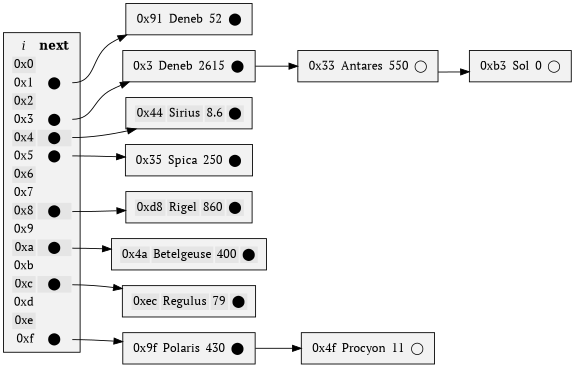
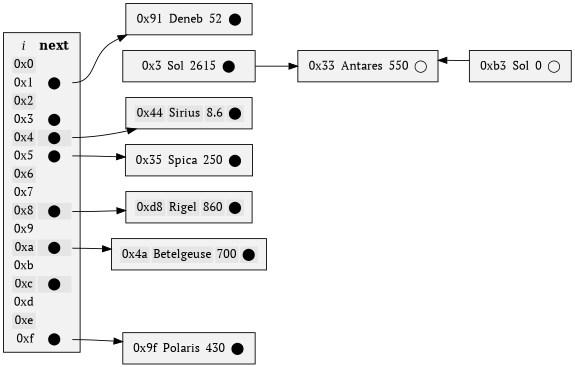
(176, 66) -> (176, 66)
(449, 72) -> (458, 60)
(97, 103) -> none
(227, 254) -> (227, 254)
(189, 301) -> none
(368, 348) -> none
